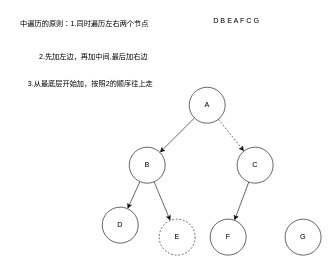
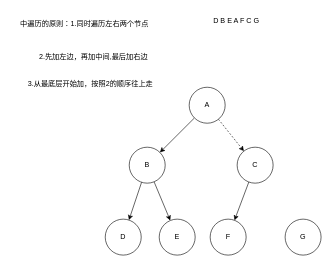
(120, 225) -> (123, 237)
(177, 237) -> (177, 237)
